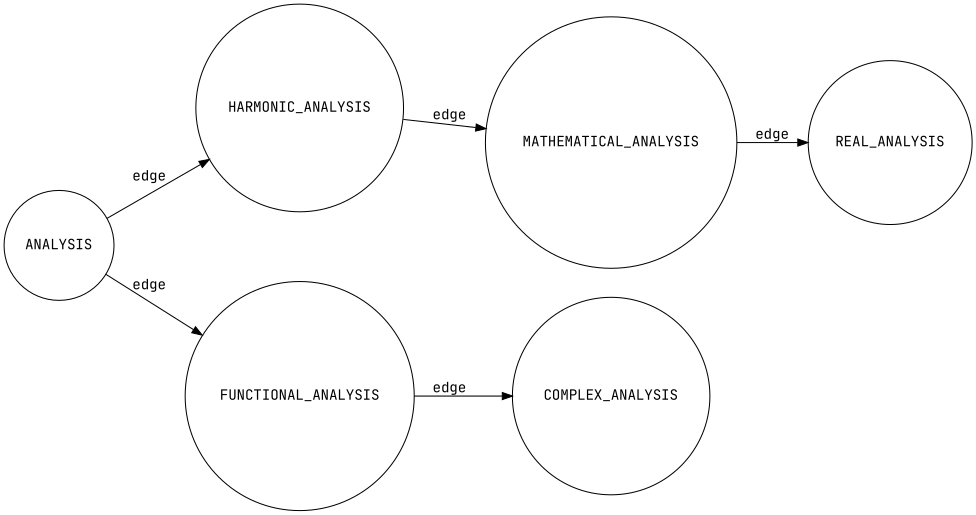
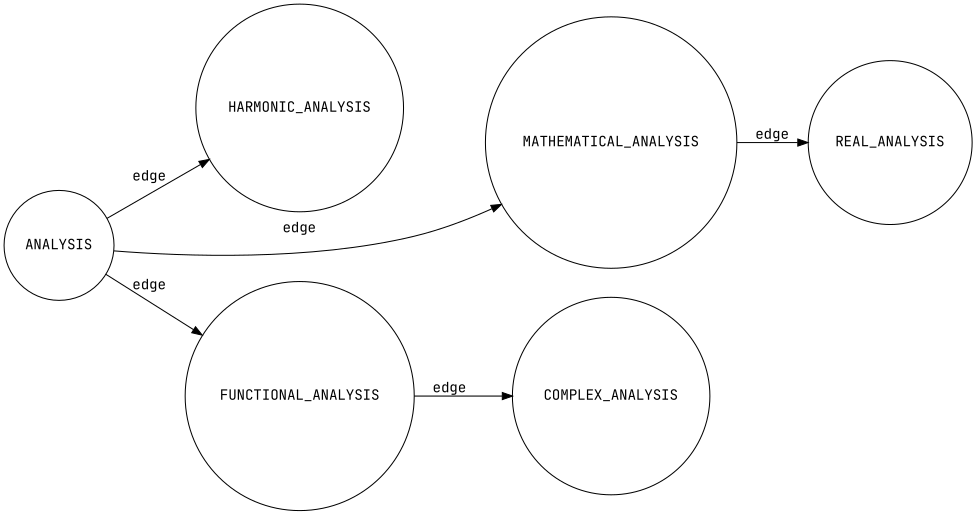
(439, 123) -> (306, 252)
